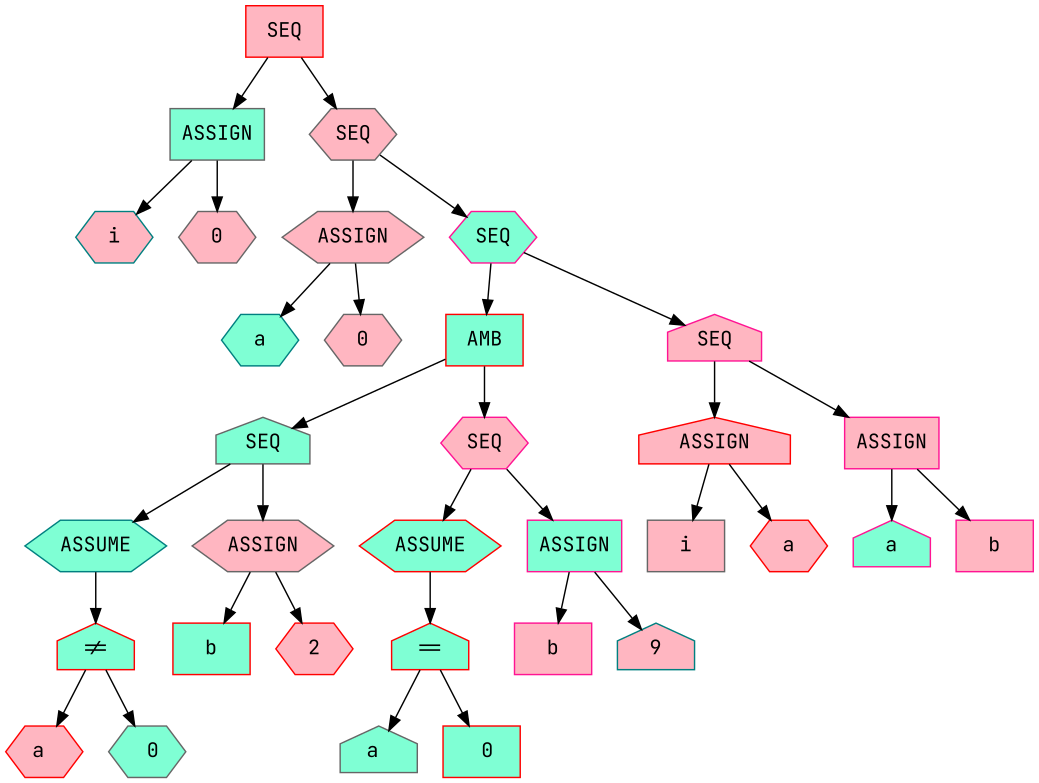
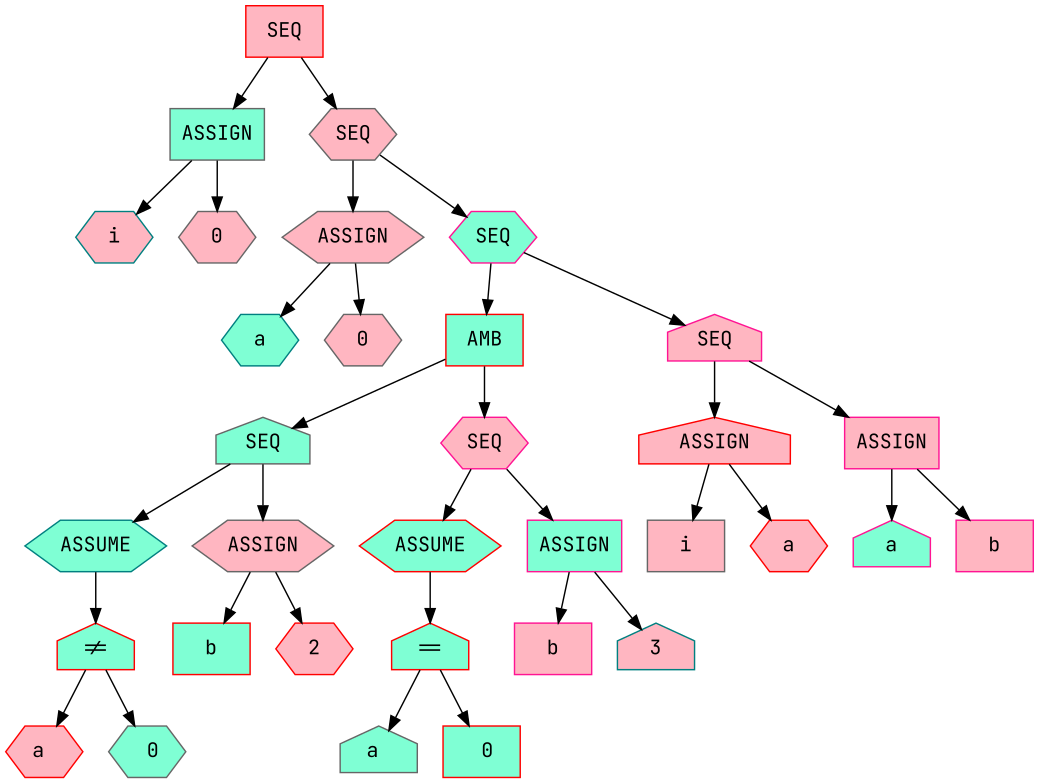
(656, 649) -> (656, 649)
